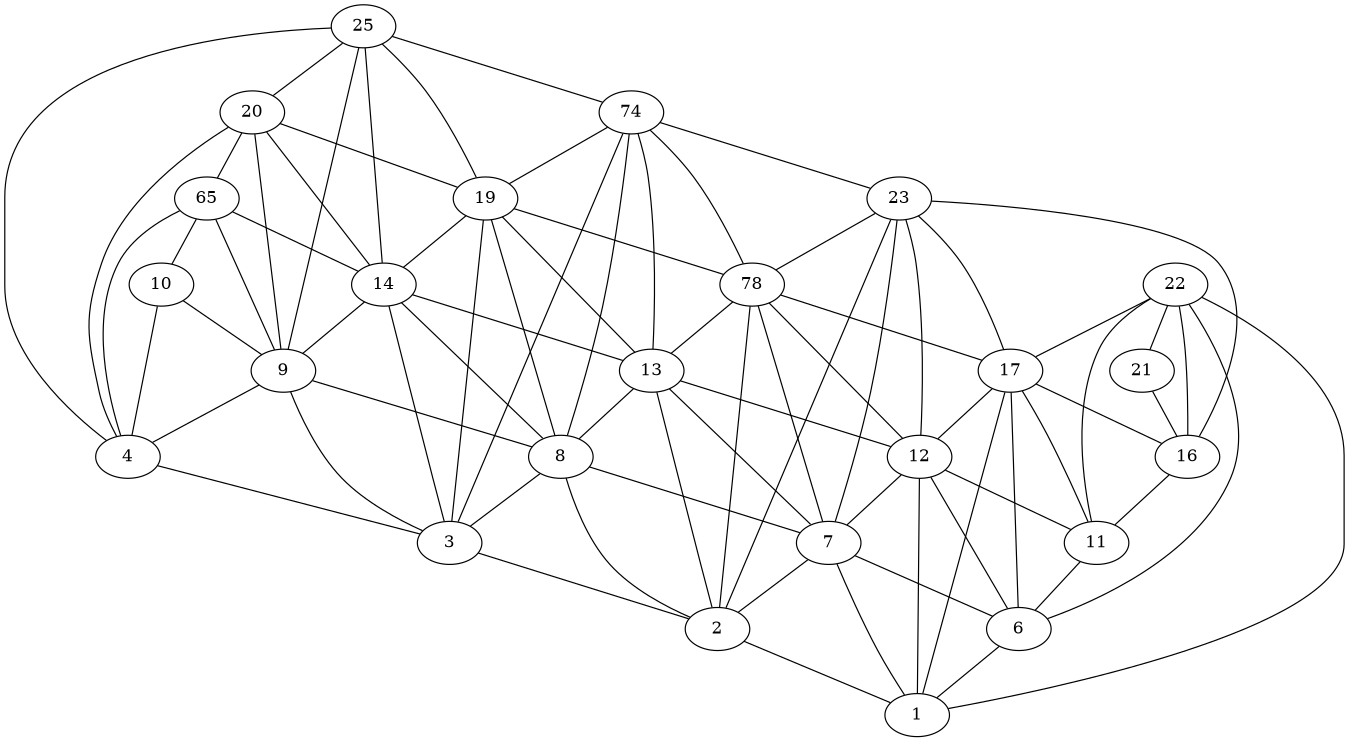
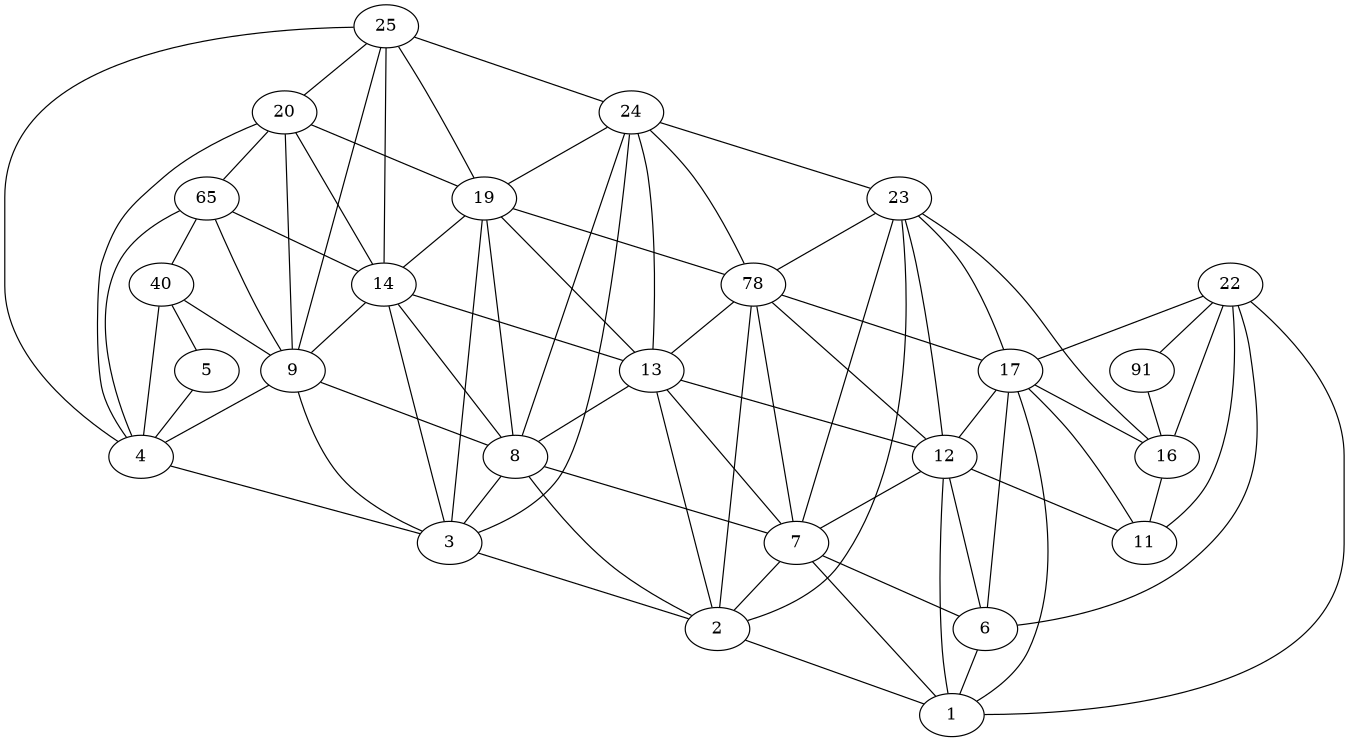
(631, 112) -> (631, 112)
(161, 285) -> (161, 285)
none -> (207, 371)
(1142, 371) -> (1142, 371)
(1058, 586) -> none
